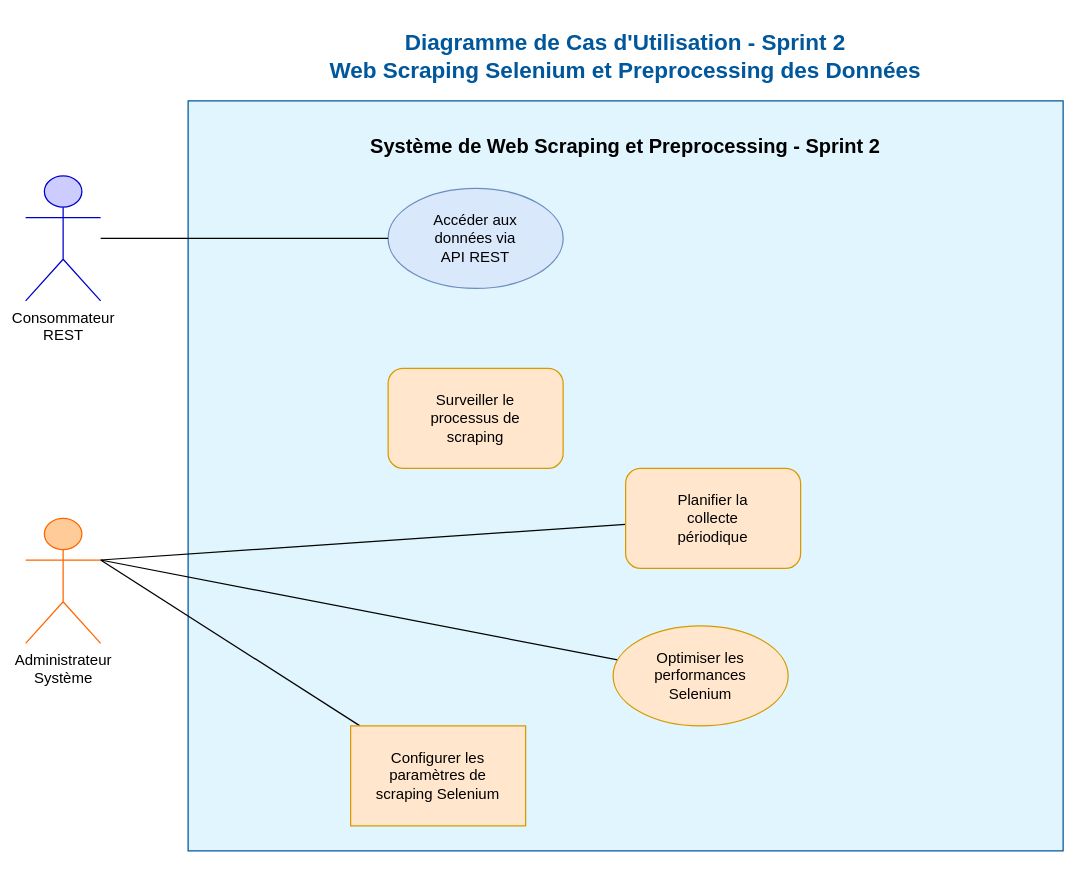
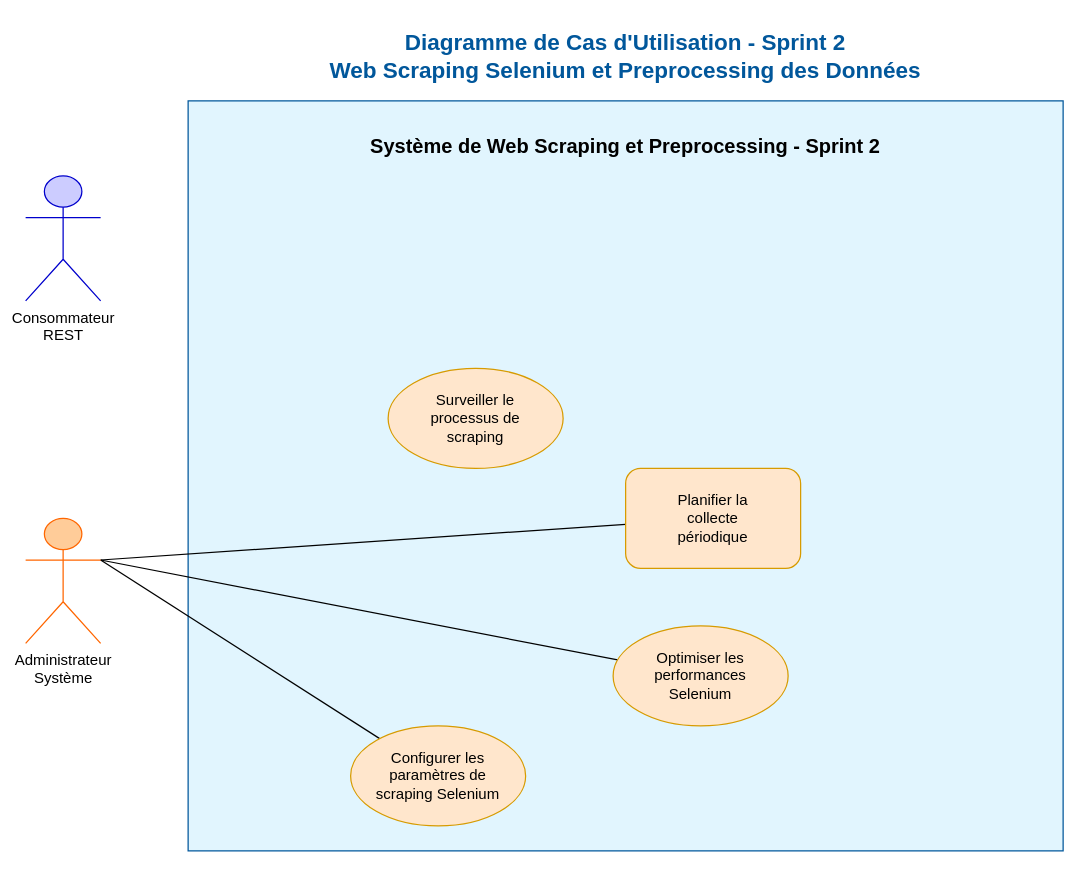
(244, 238) -> none
(476, 238) -> none
(476, 418) -> (476, 418)
(438, 776) -> (438, 776)
